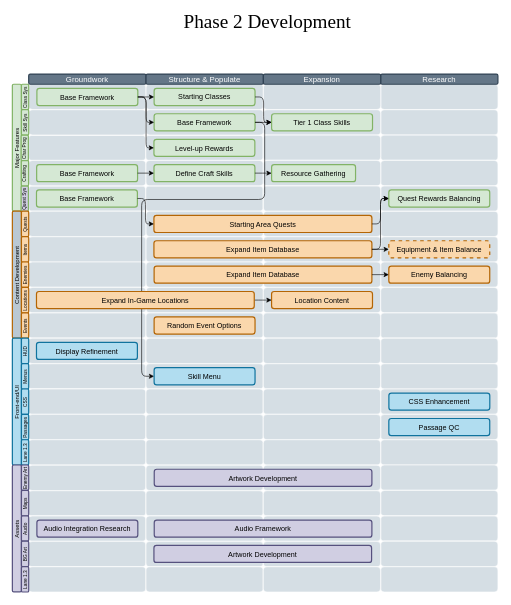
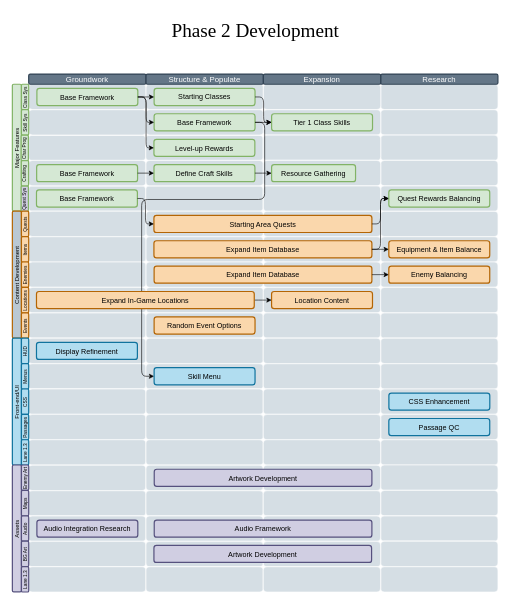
(268, 21) -> (256, 30)
(440, 249) -> (440, 249)
